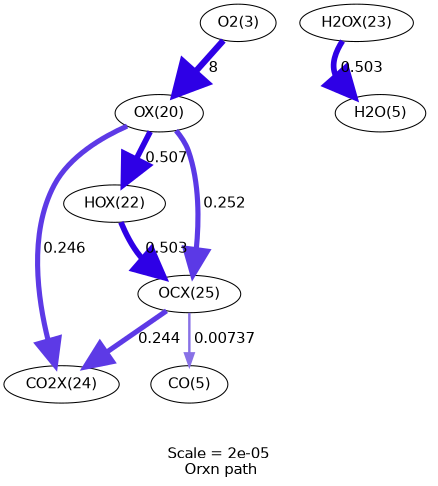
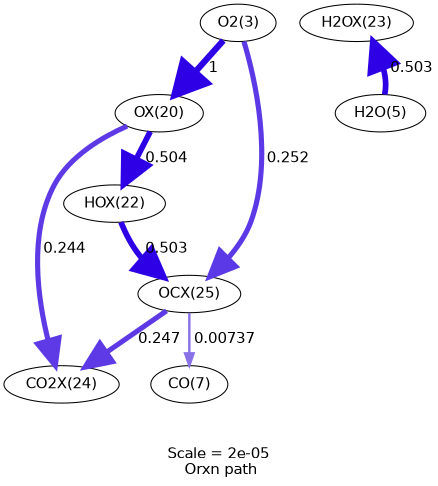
(335, 58) -> (386, 81)
(211, 68) -> (211, 68)
(164, 158) -> (164, 158)
(196, 188) -> (262, 153)
(63, 249) -> (63, 249)
(157, 339) -> (157, 339)
(189, 384) -> (189, 384)
